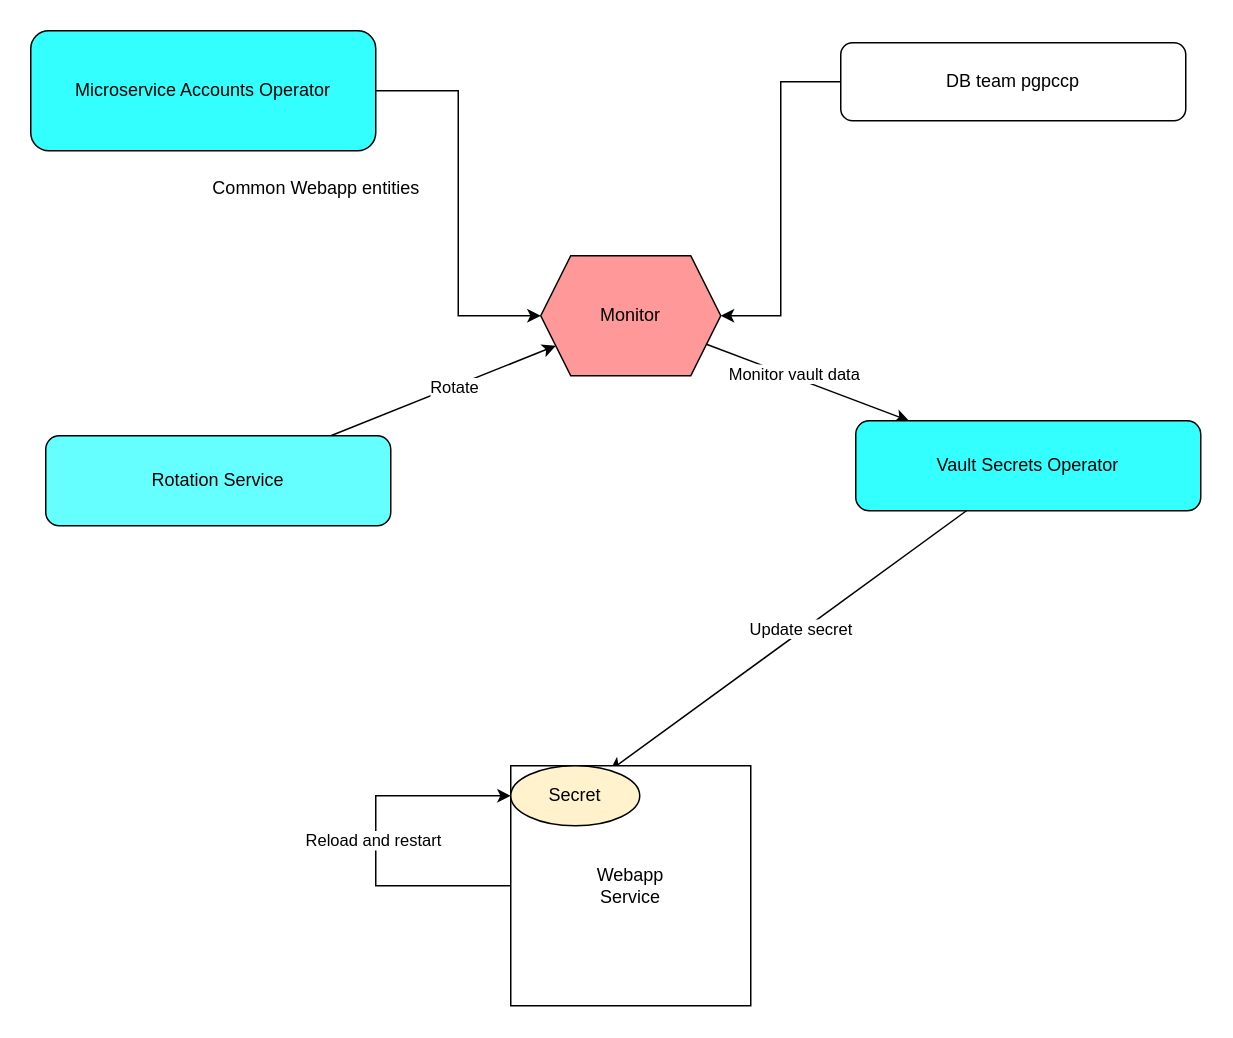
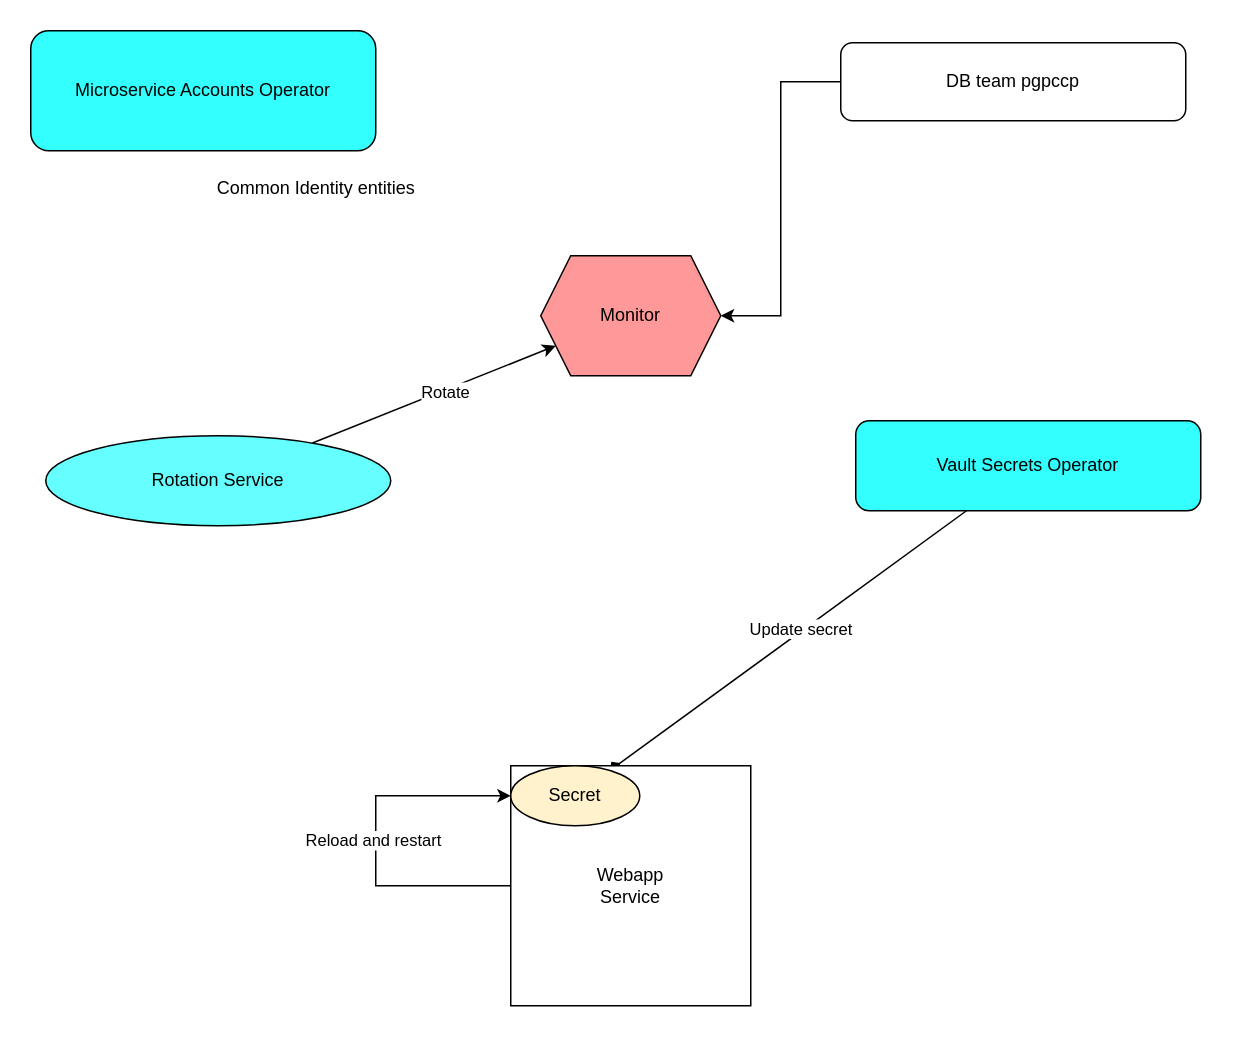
(317, 188) -> (317, 188)
(458, 198) -> none
(803, 381) -> none
(218, 481) -> (218, 481)
(619, 764) -> (620, 763)
